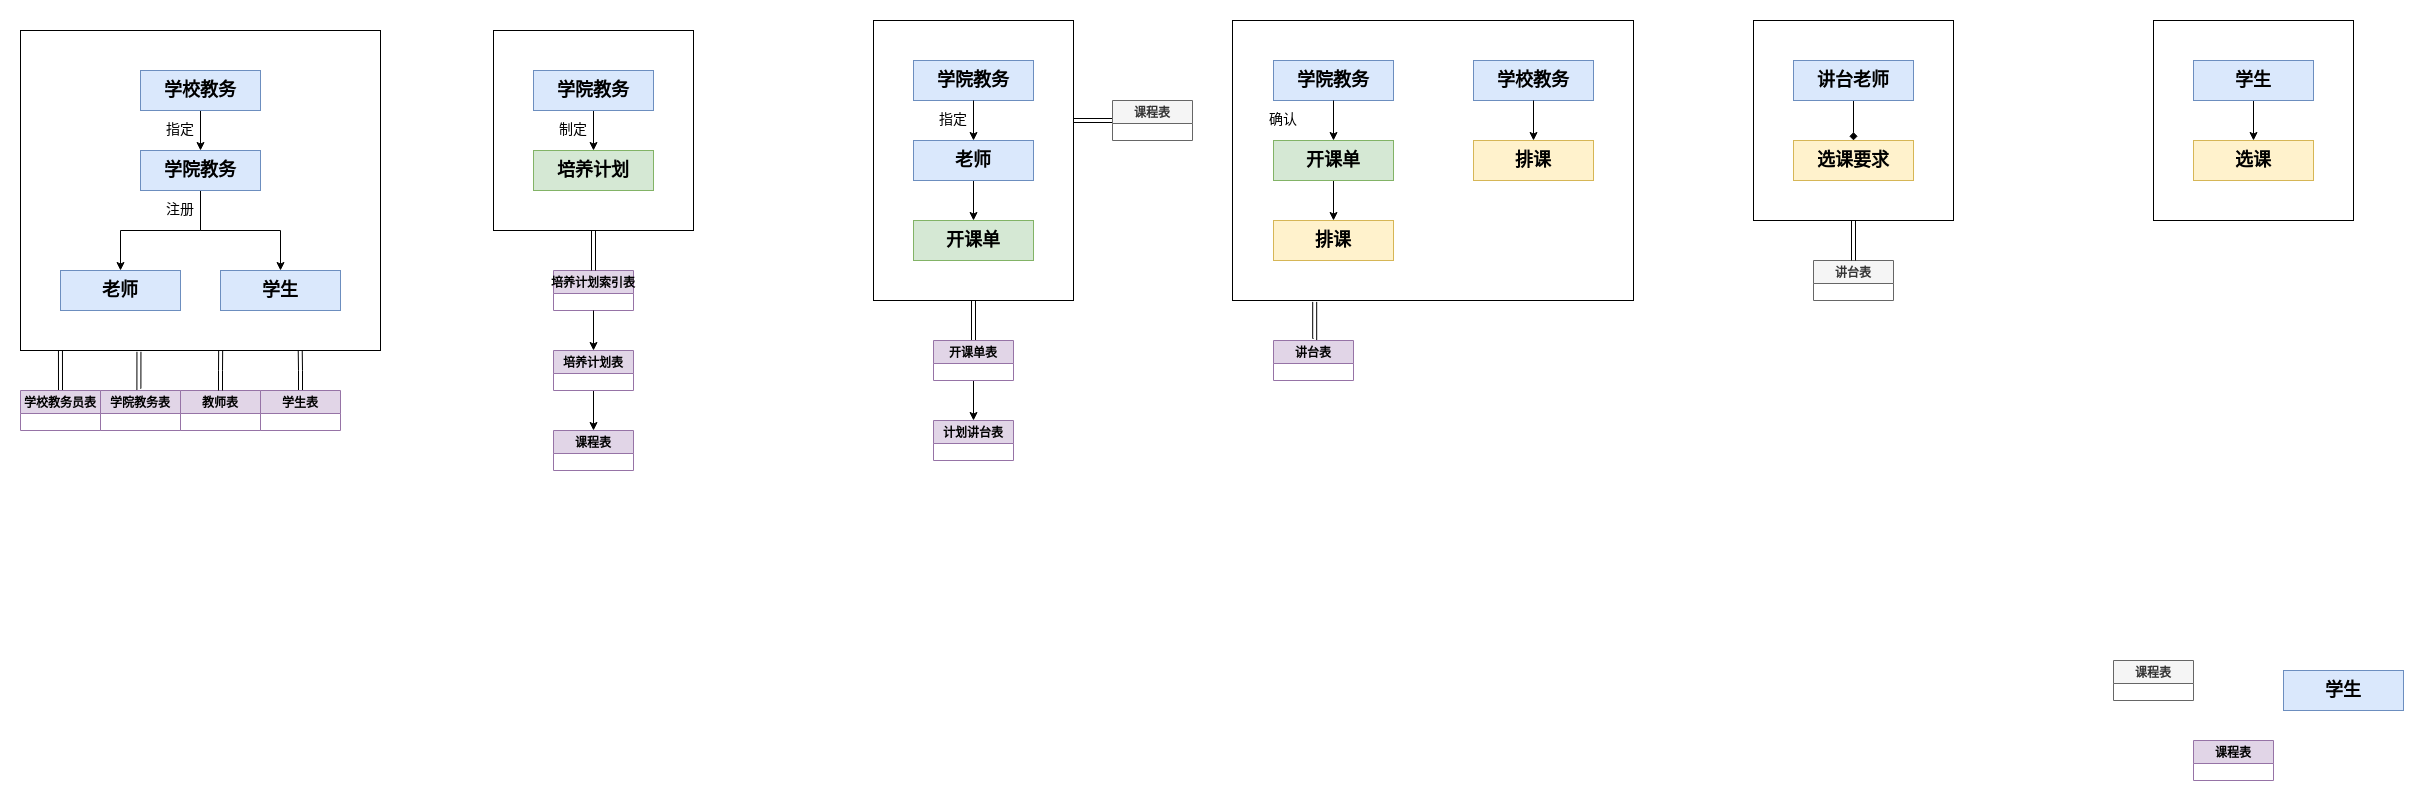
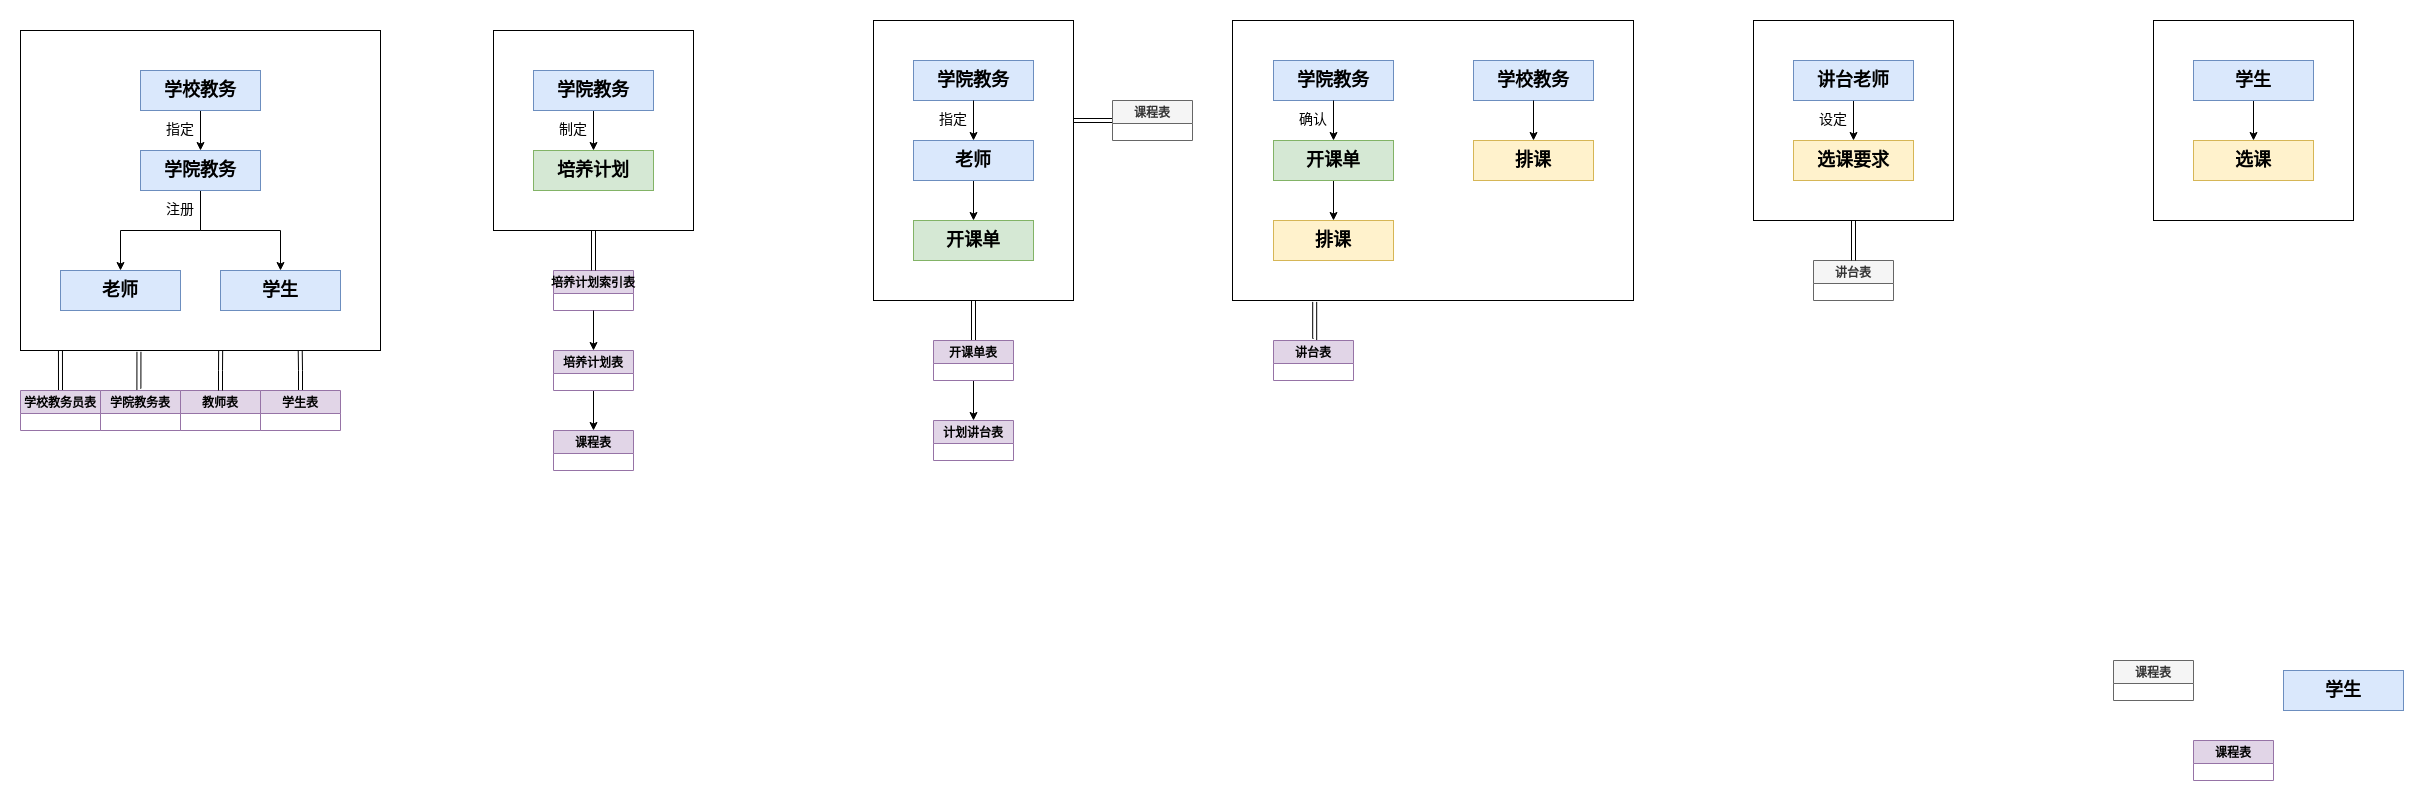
(1284, 121) -> (1314, 121)
none -> (1834, 121)
(1854, 131) -> (1854, 132)
